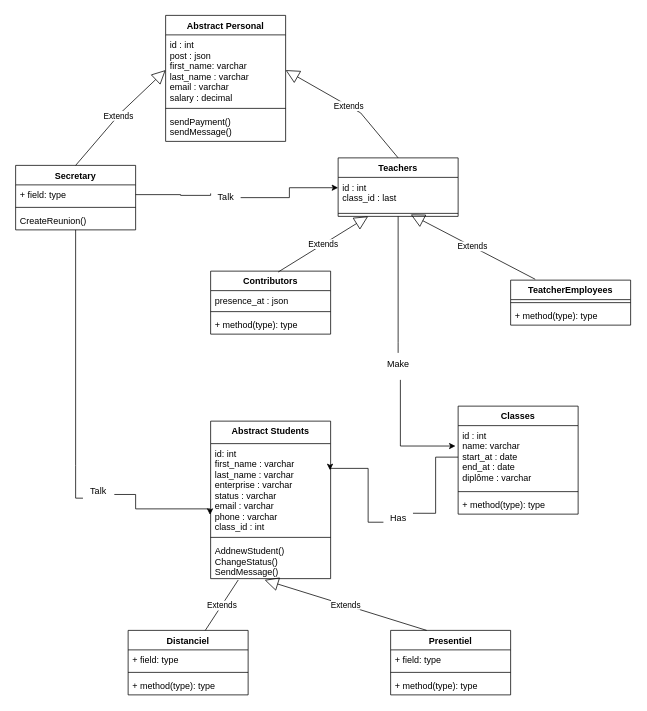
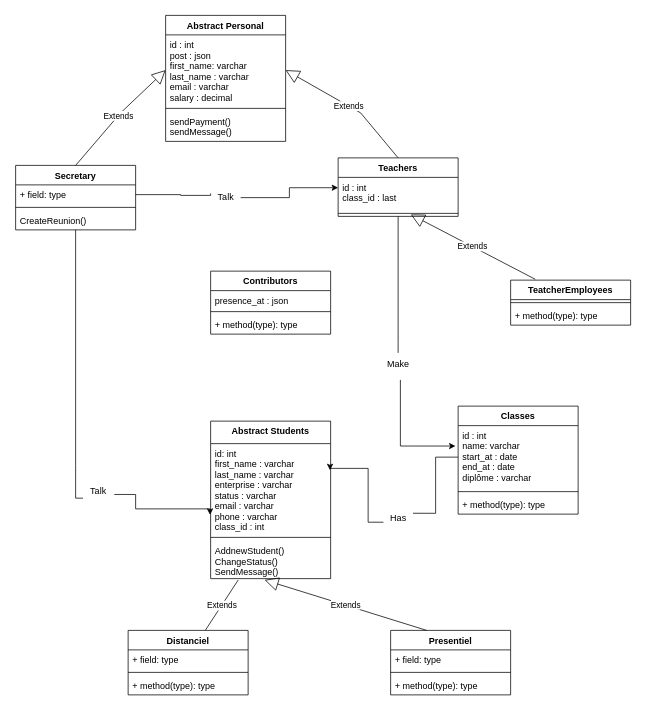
(317, 248) -> none
